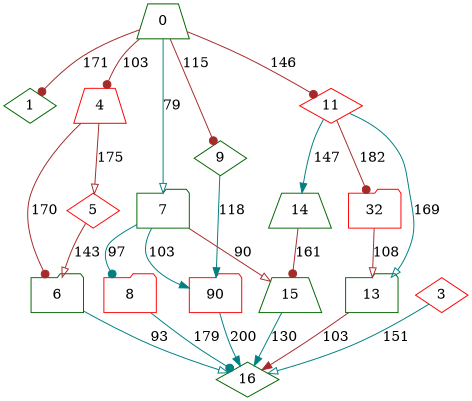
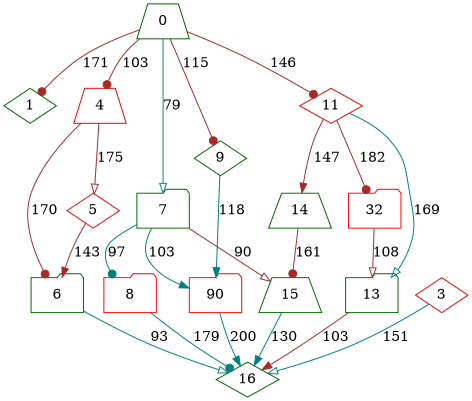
(311, 150) -> (311, 150)
(74, 245) -> (74, 245)
